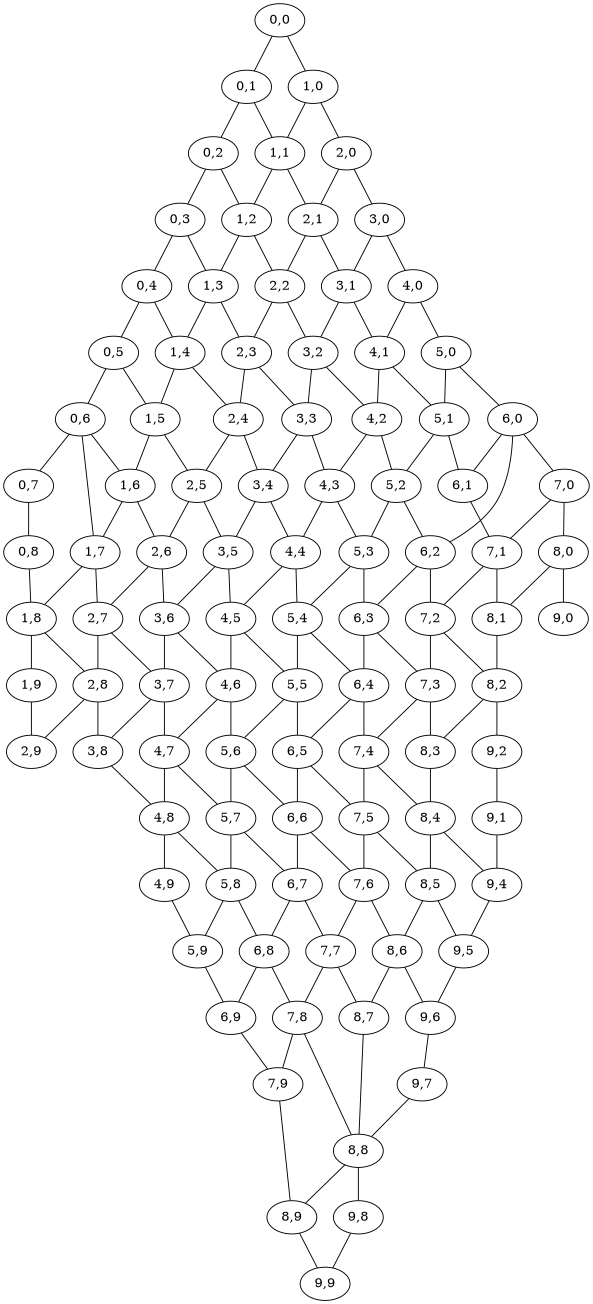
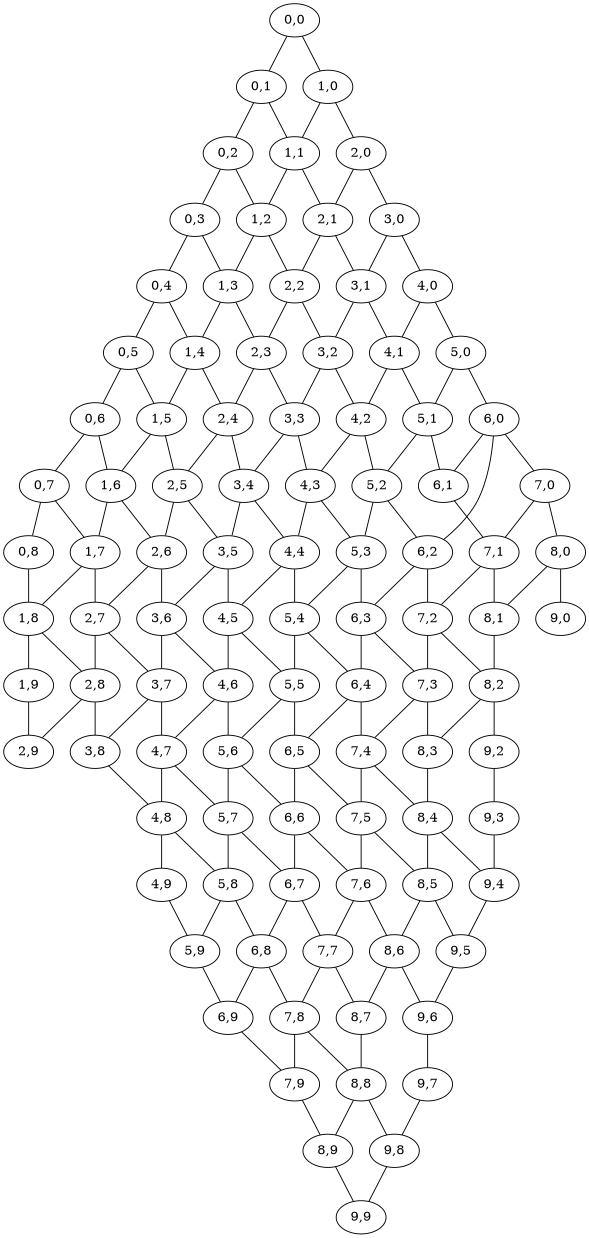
(88, 486) -> (70, 519)
(497, 818) -> (494, 818)
(390, 1118) -> (411, 1118)
